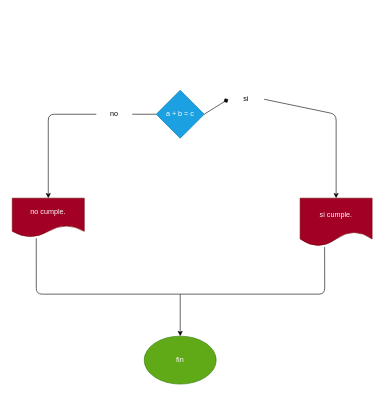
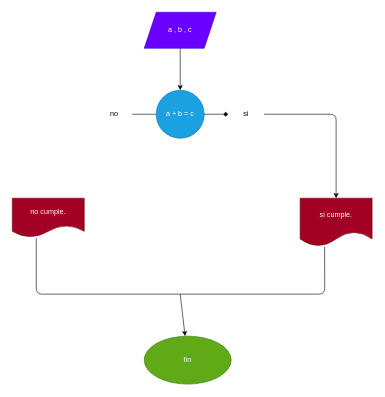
none -> (180, 30)
none -> (180, 84)
(246, 99) -> (246, 114)
(180, 114) -> (180, 114)
(50, 116) -> none
(180, 360) -> (188, 360)
